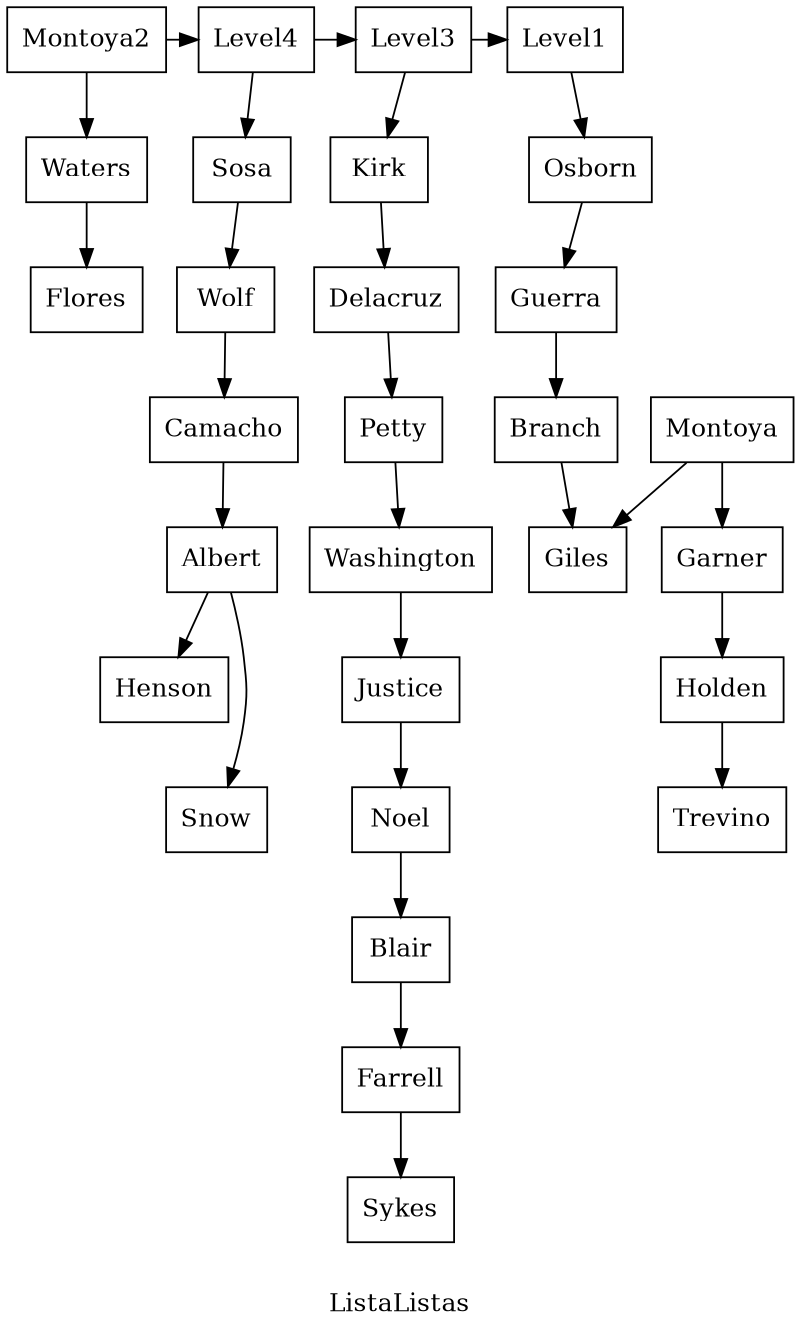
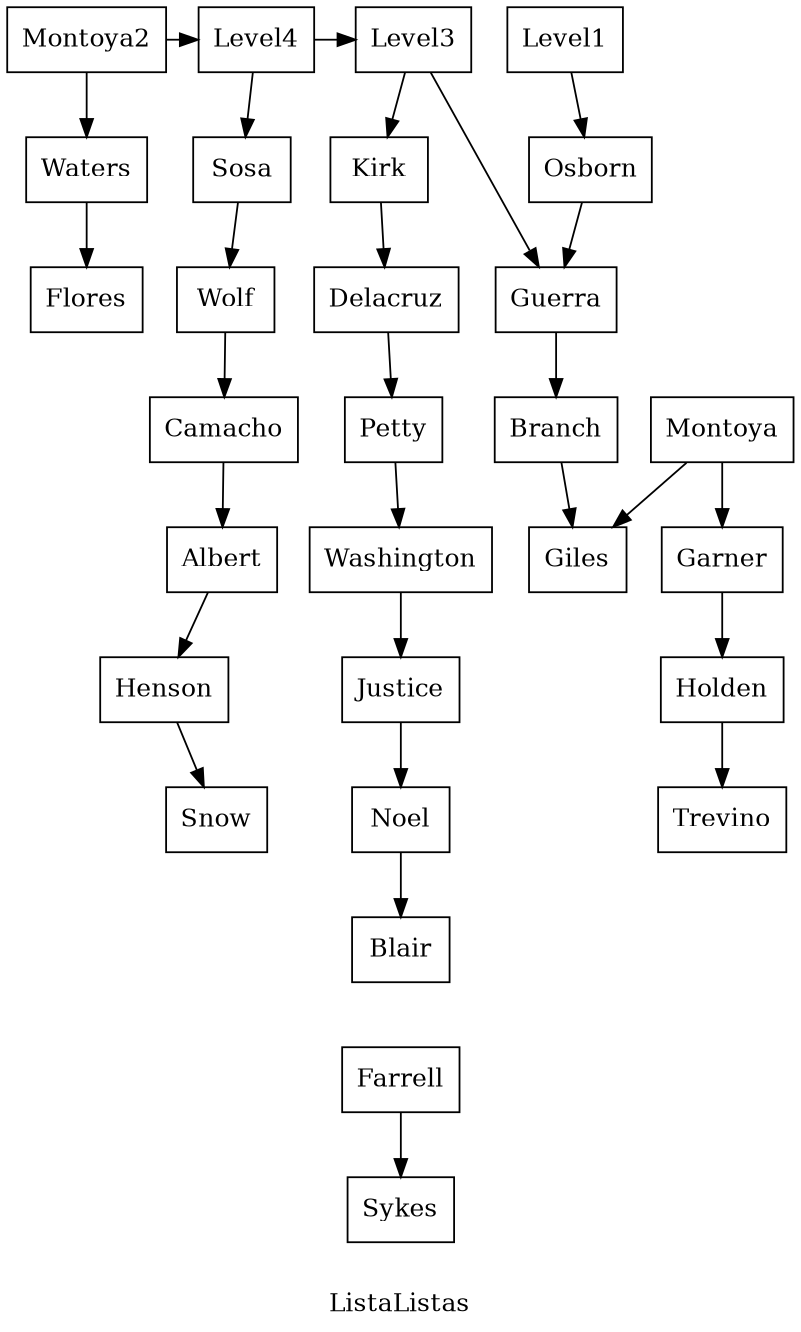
(480, 40) -> (480, 161)
(246, 680) -> (187, 746)
(401, 1006) -> none
